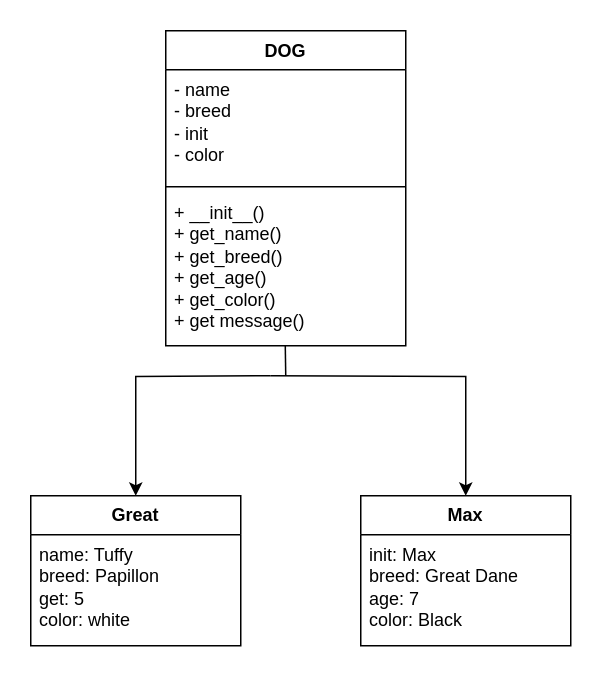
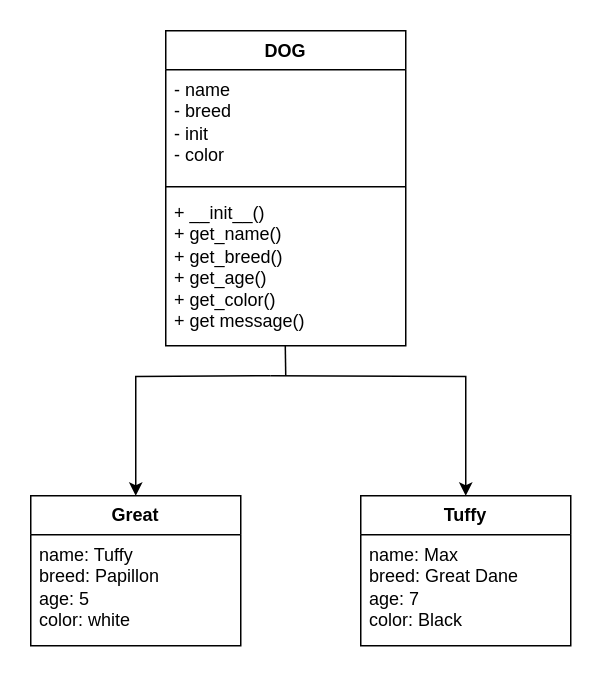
(466, 515) -> (466, 515)
(104, 588) -> (104, 588)
(448, 588) -> (448, 588)
